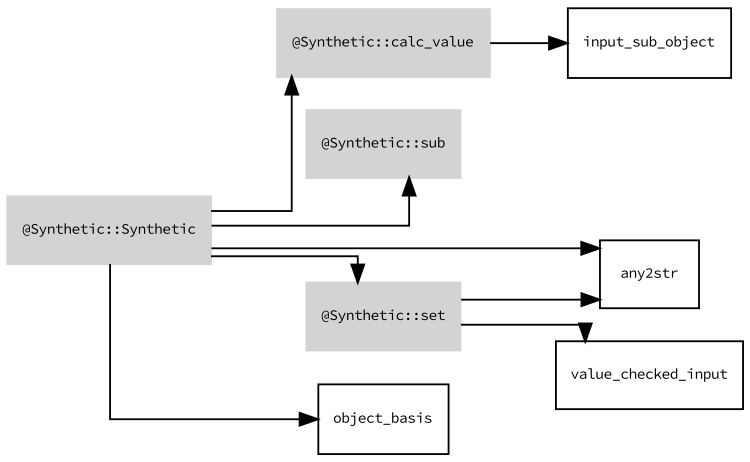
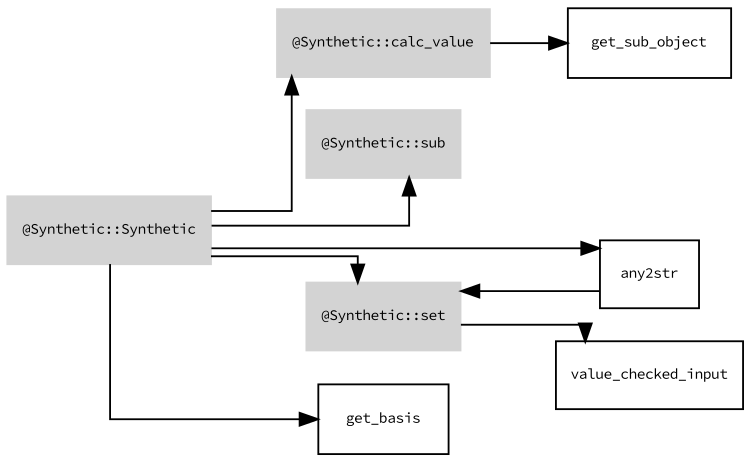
(649, 43) -> (649, 43)
(521, 300) -> (539, 291)
(383, 419) -> (383, 419)
